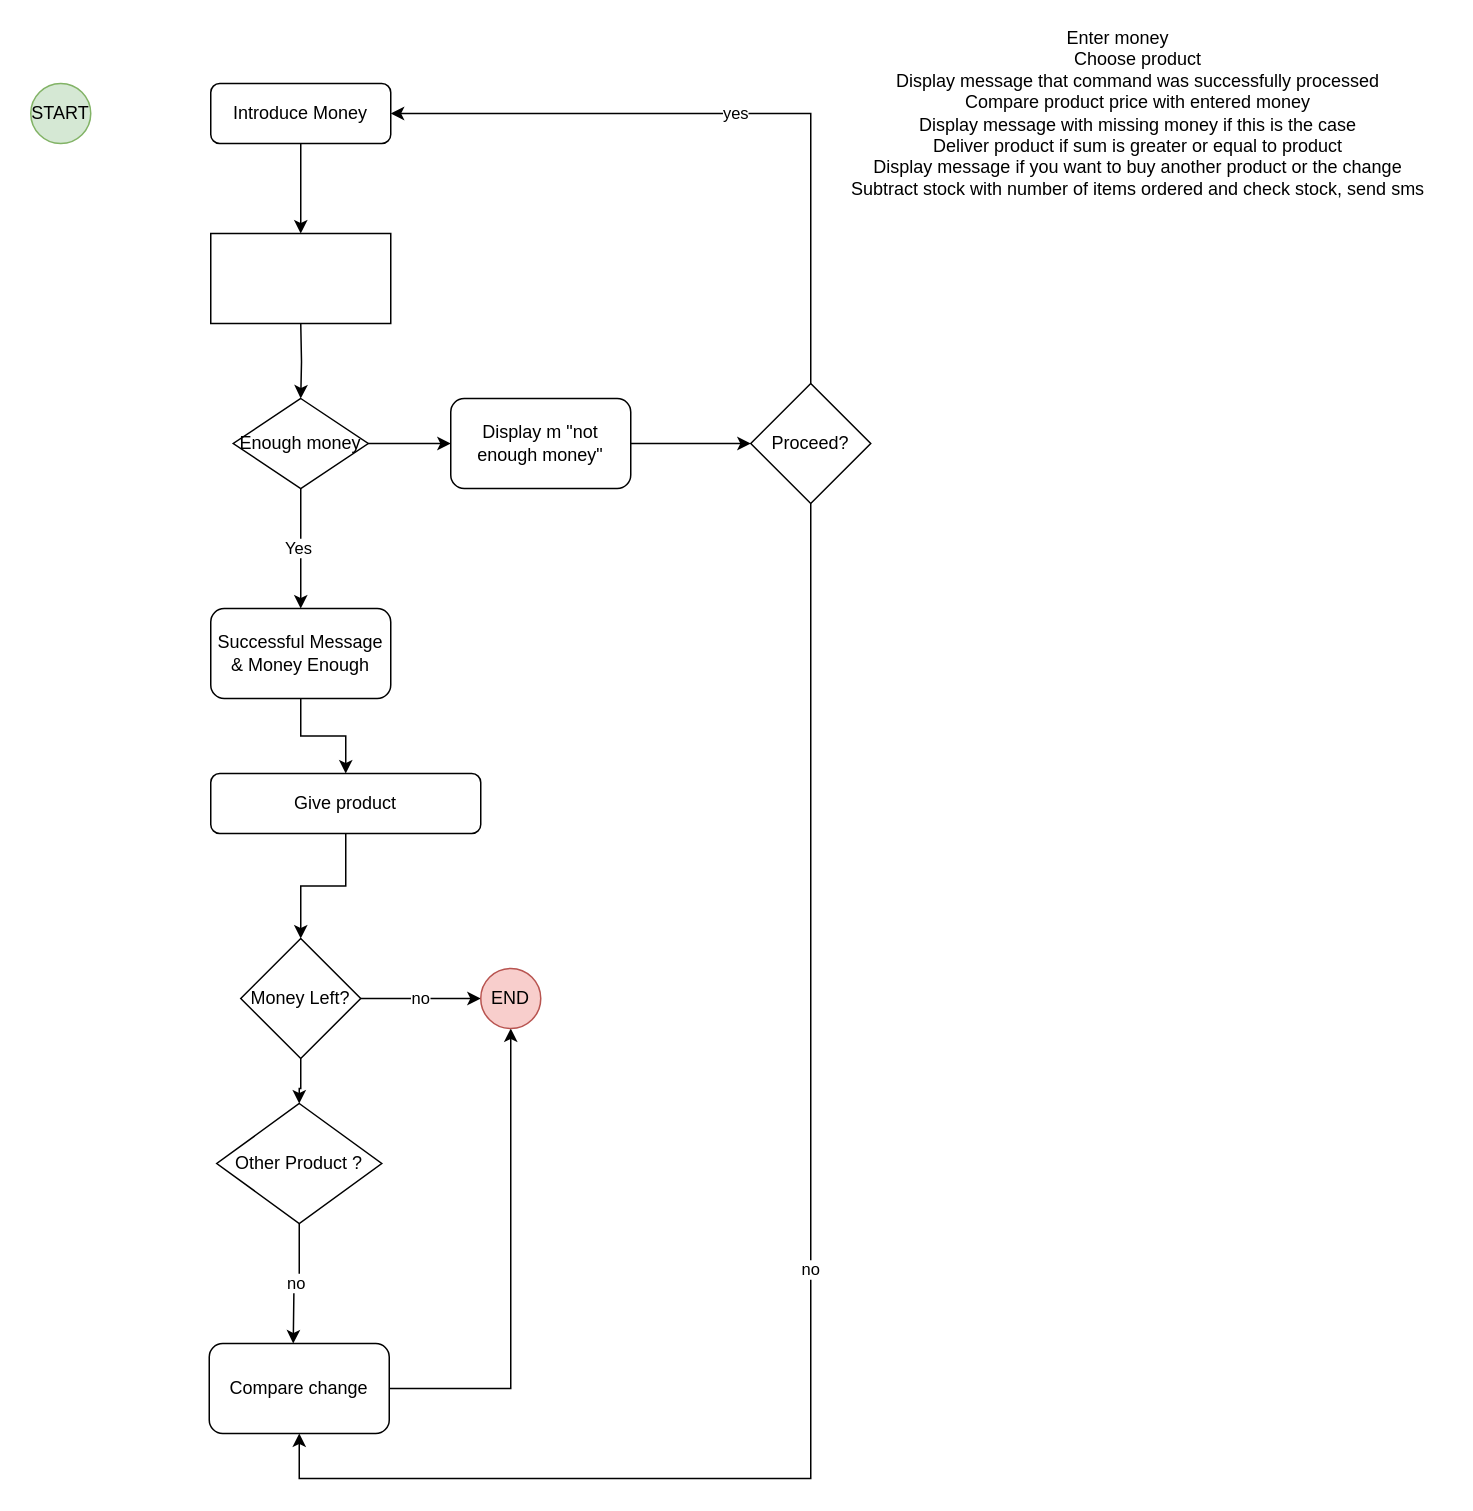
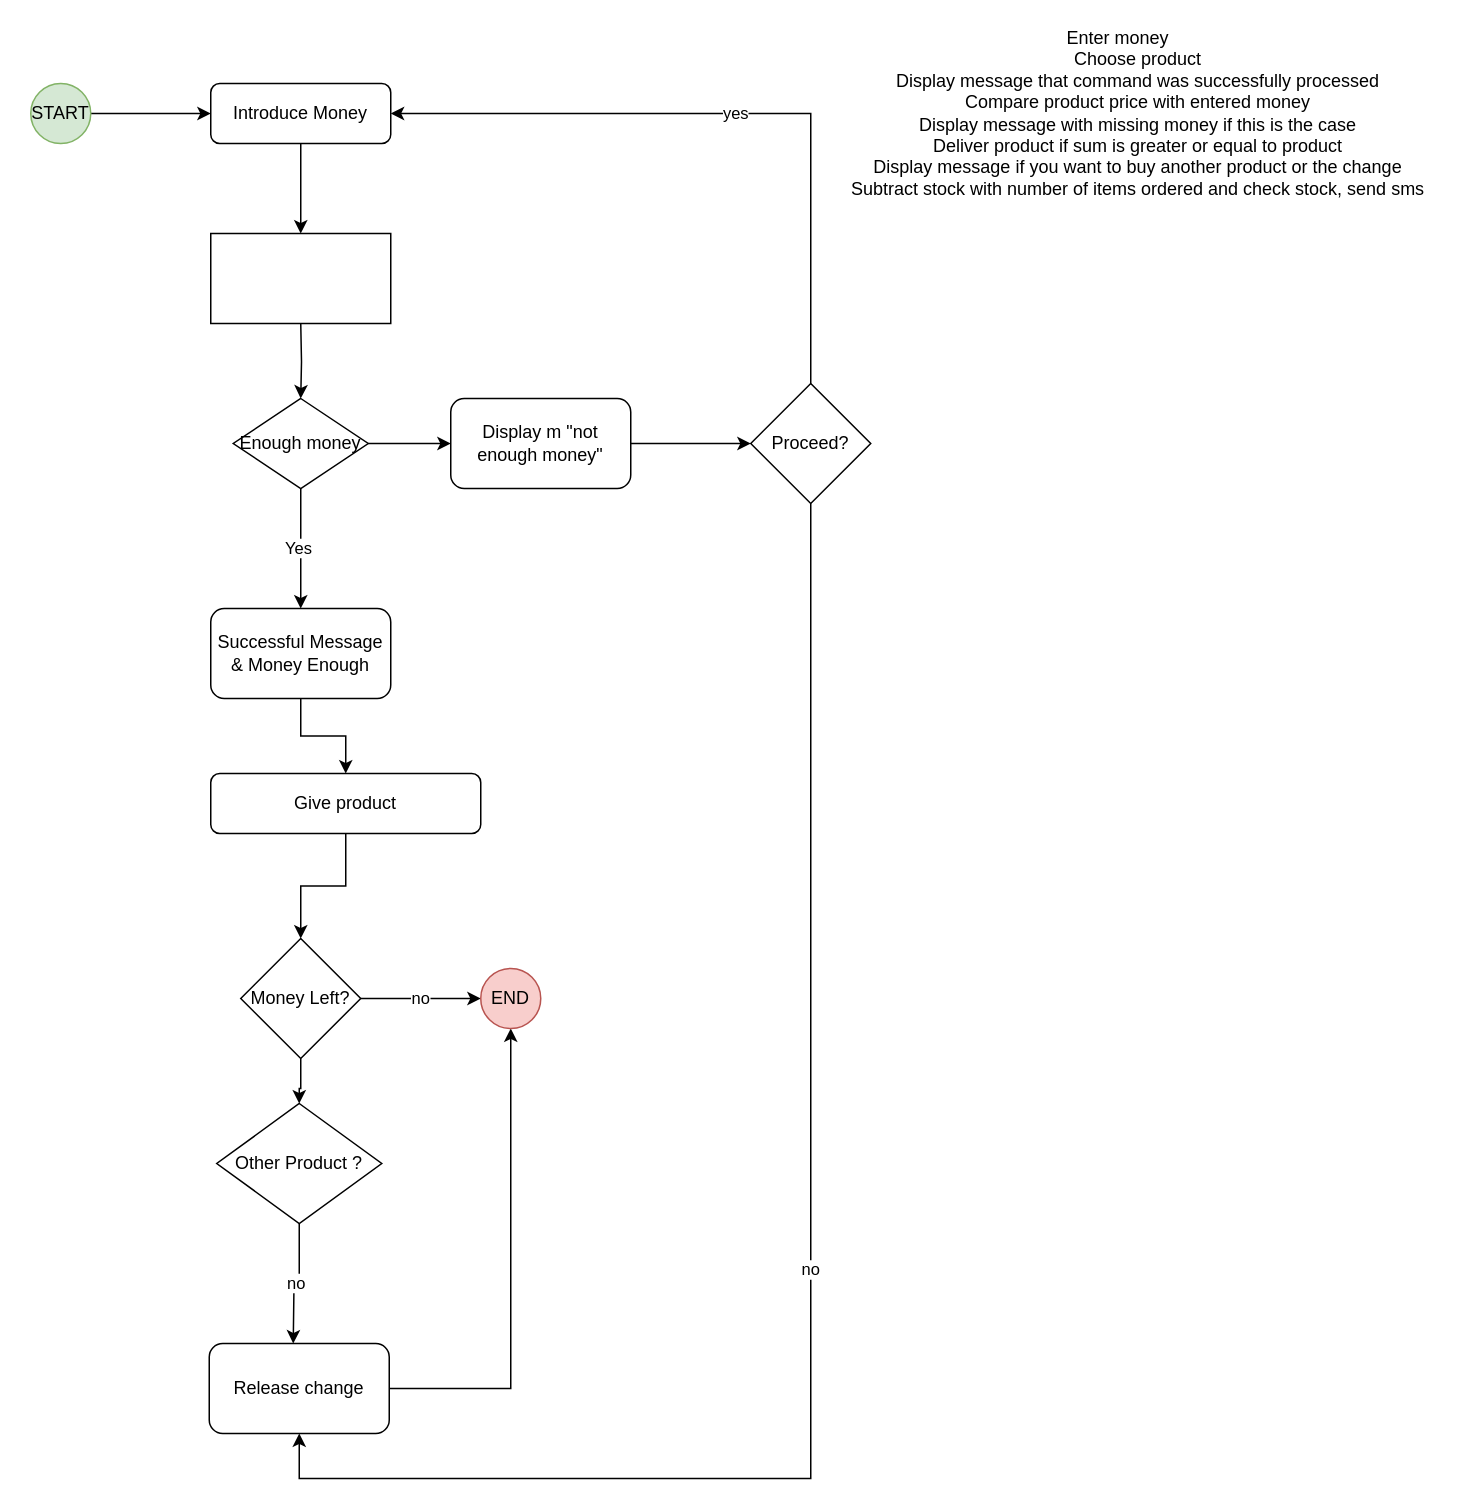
none -> (146, 113)
(299, 1388) -> (299, 1388)
